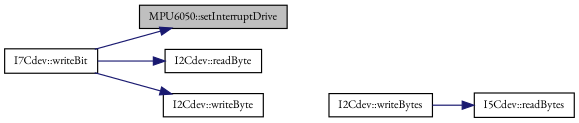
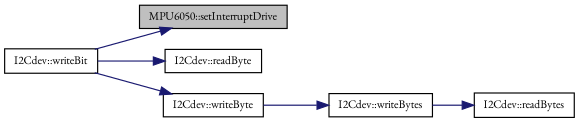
(51, 61) -> (51, 61)
none -> (290, 105)
(524, 105) -> (524, 105)
